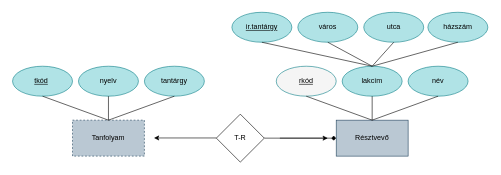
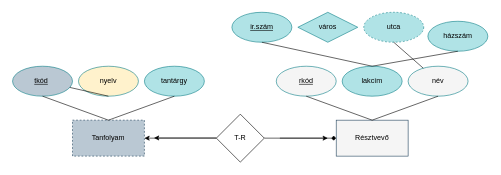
(262, 27) -> (262, 27)
(328, 27) -> (328, 27)
(394, 27) -> (394, 27)
(458, 27) -> (458, 36)
(348, 53) -> none
(384, 53) -> (408, 54)
(42, 81) -> (42, 81)
(108, 81) -> (108, 81)
(438, 81) -> (438, 81)
(108, 107) -> (89, 92)
(372, 107) -> none
none -> (149, 138)
(372, 138) -> (372, 138)
